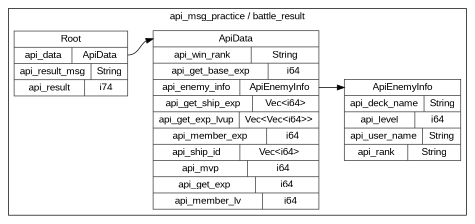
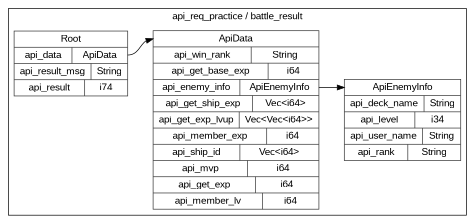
(237, 17) -> (237, 17)
(438, 120) -> (438, 120)
